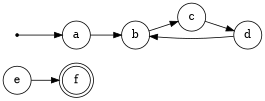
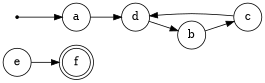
(102, 35) -> (102, 17)
